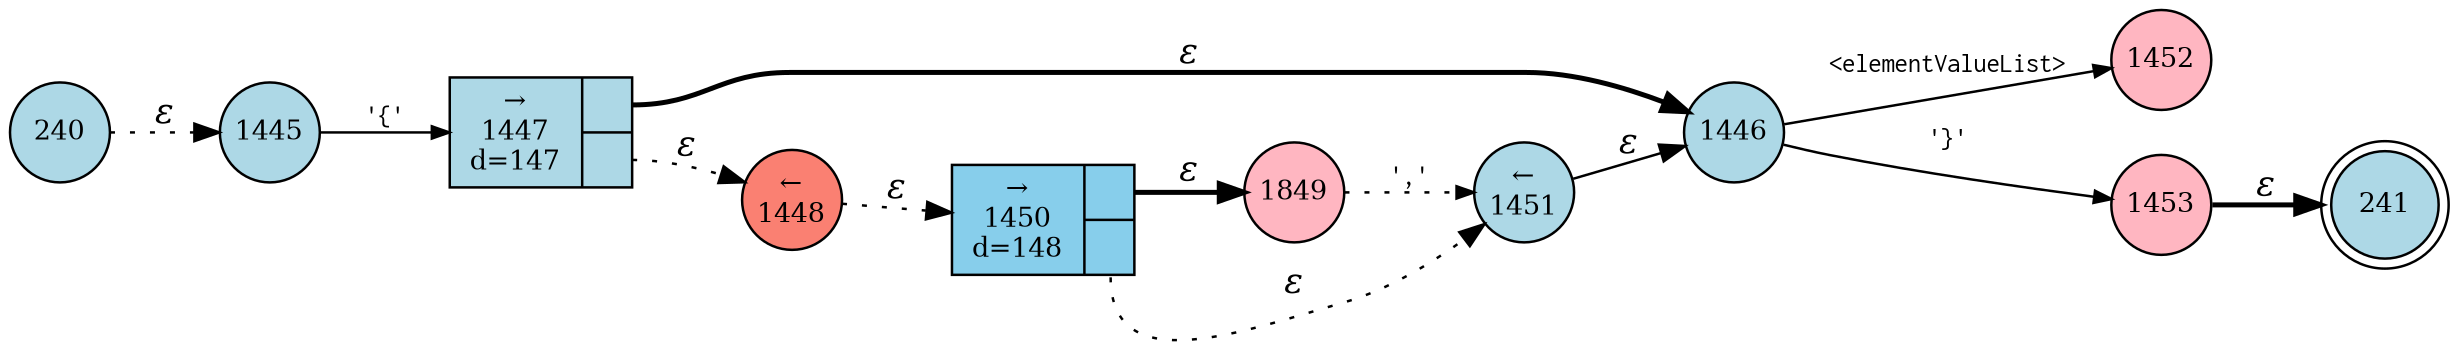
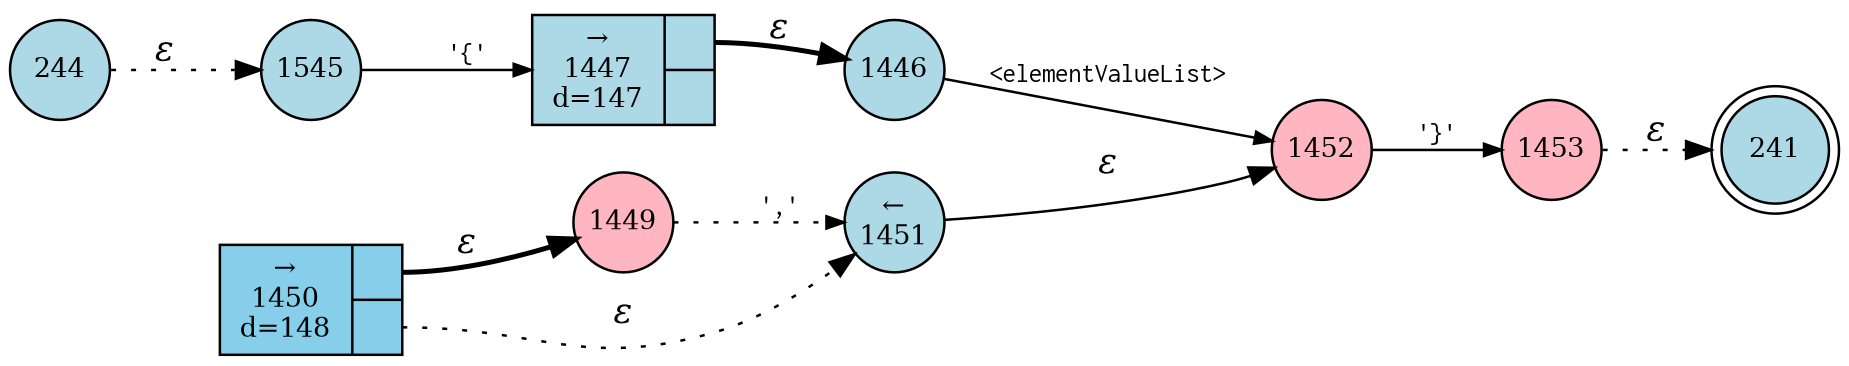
(60, 132) -> (60, 70)
(270, 132) -> (311, 70)
(1617, 166) -> (1098, 205)
(1938, 174) -> (1428, 150)
(1294, 192) -> (623, 222)
(792, 200) -> none
(2254, 205) -> (1644, 150)
